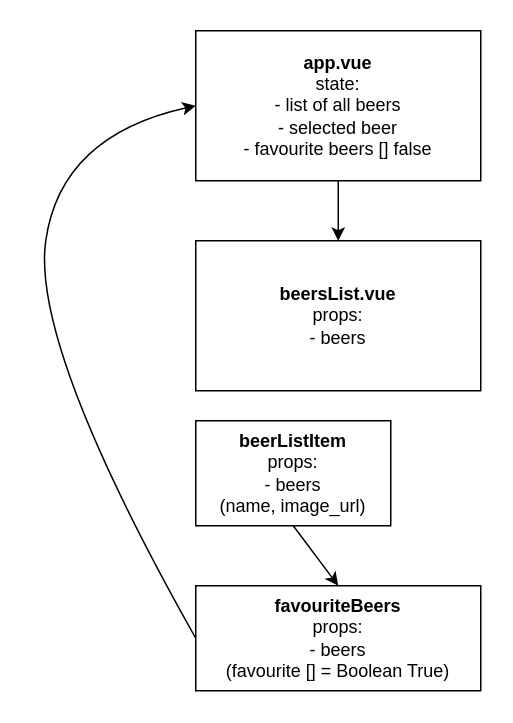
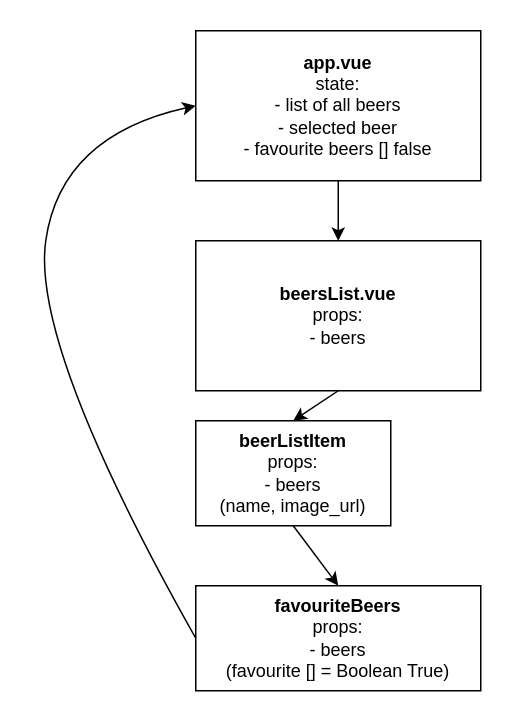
none -> (320, 403)
